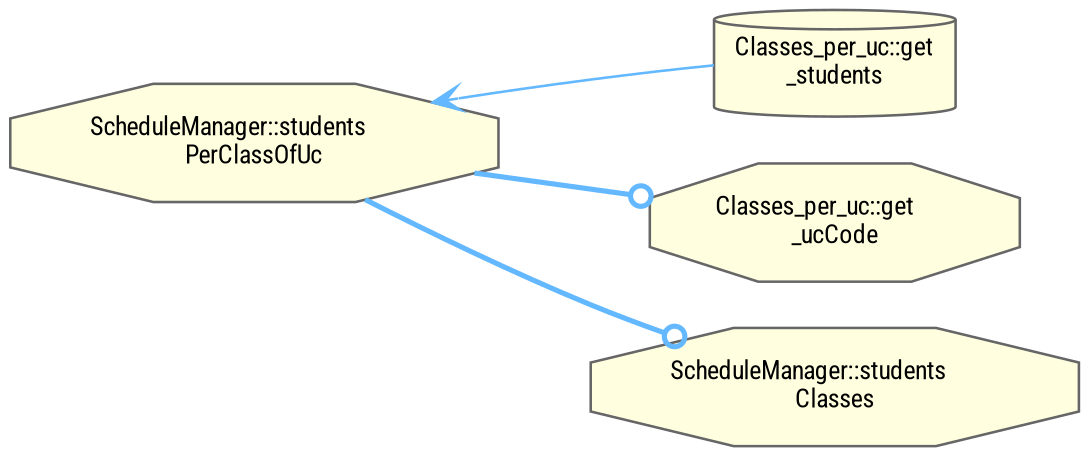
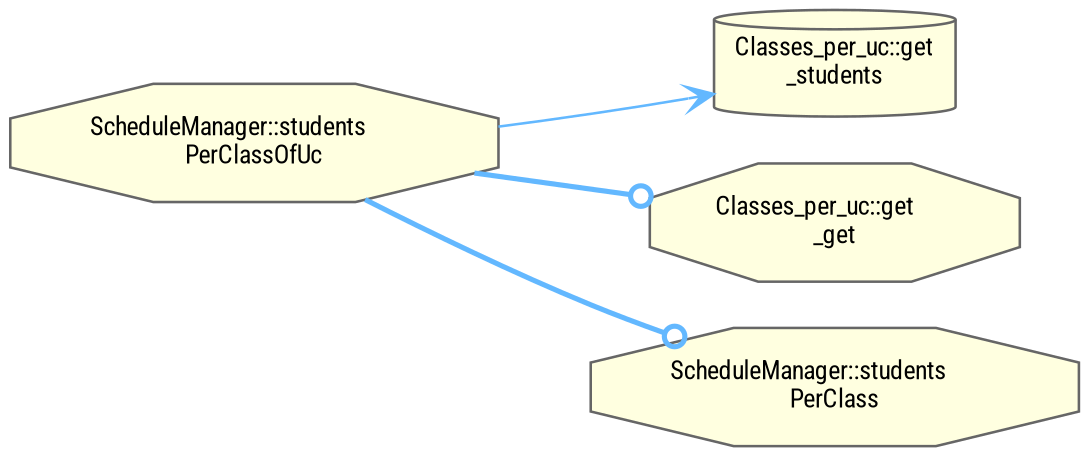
(586, 80) -> (593, 113)
(835, 223) -> (835, 223)
(835, 387) -> (835, 387)
